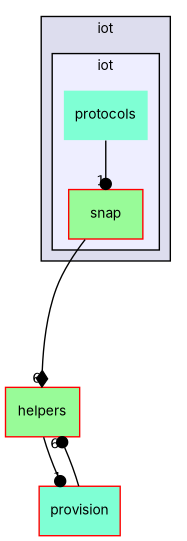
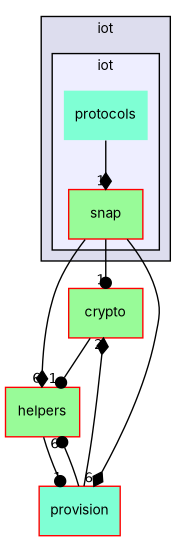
(106, 159) -> (106, 159)
none -> (106, 313)
none -> (151, 356)
